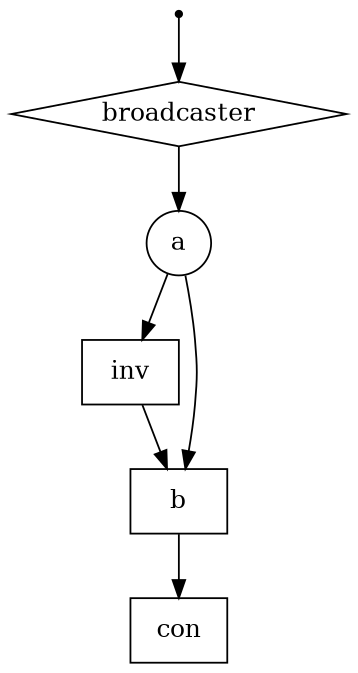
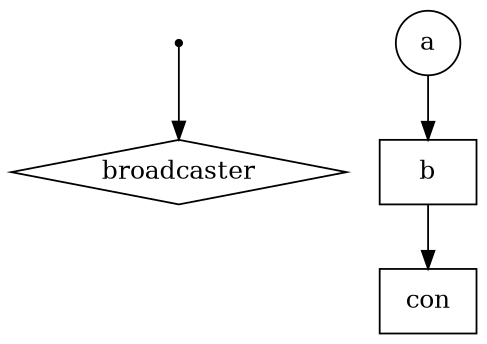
(179, 170) -> none
(130, 372) -> none
